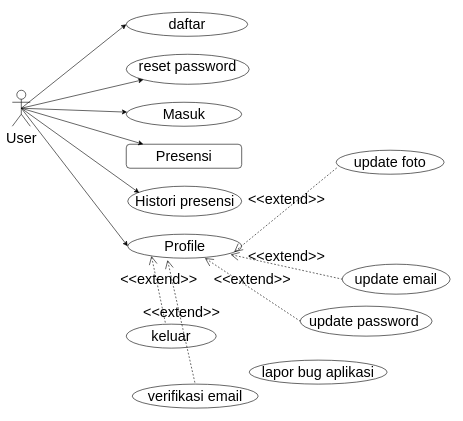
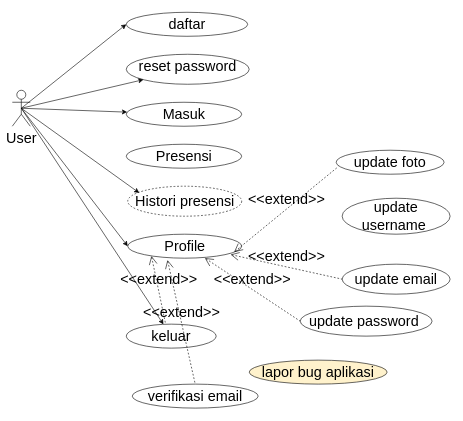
(83, 126) -> (97, 224)
(184, 156) -> (184, 156)
(185, 201) -> (185, 201)
none -> (396, 216)
(318, 372) -> (318, 372)
